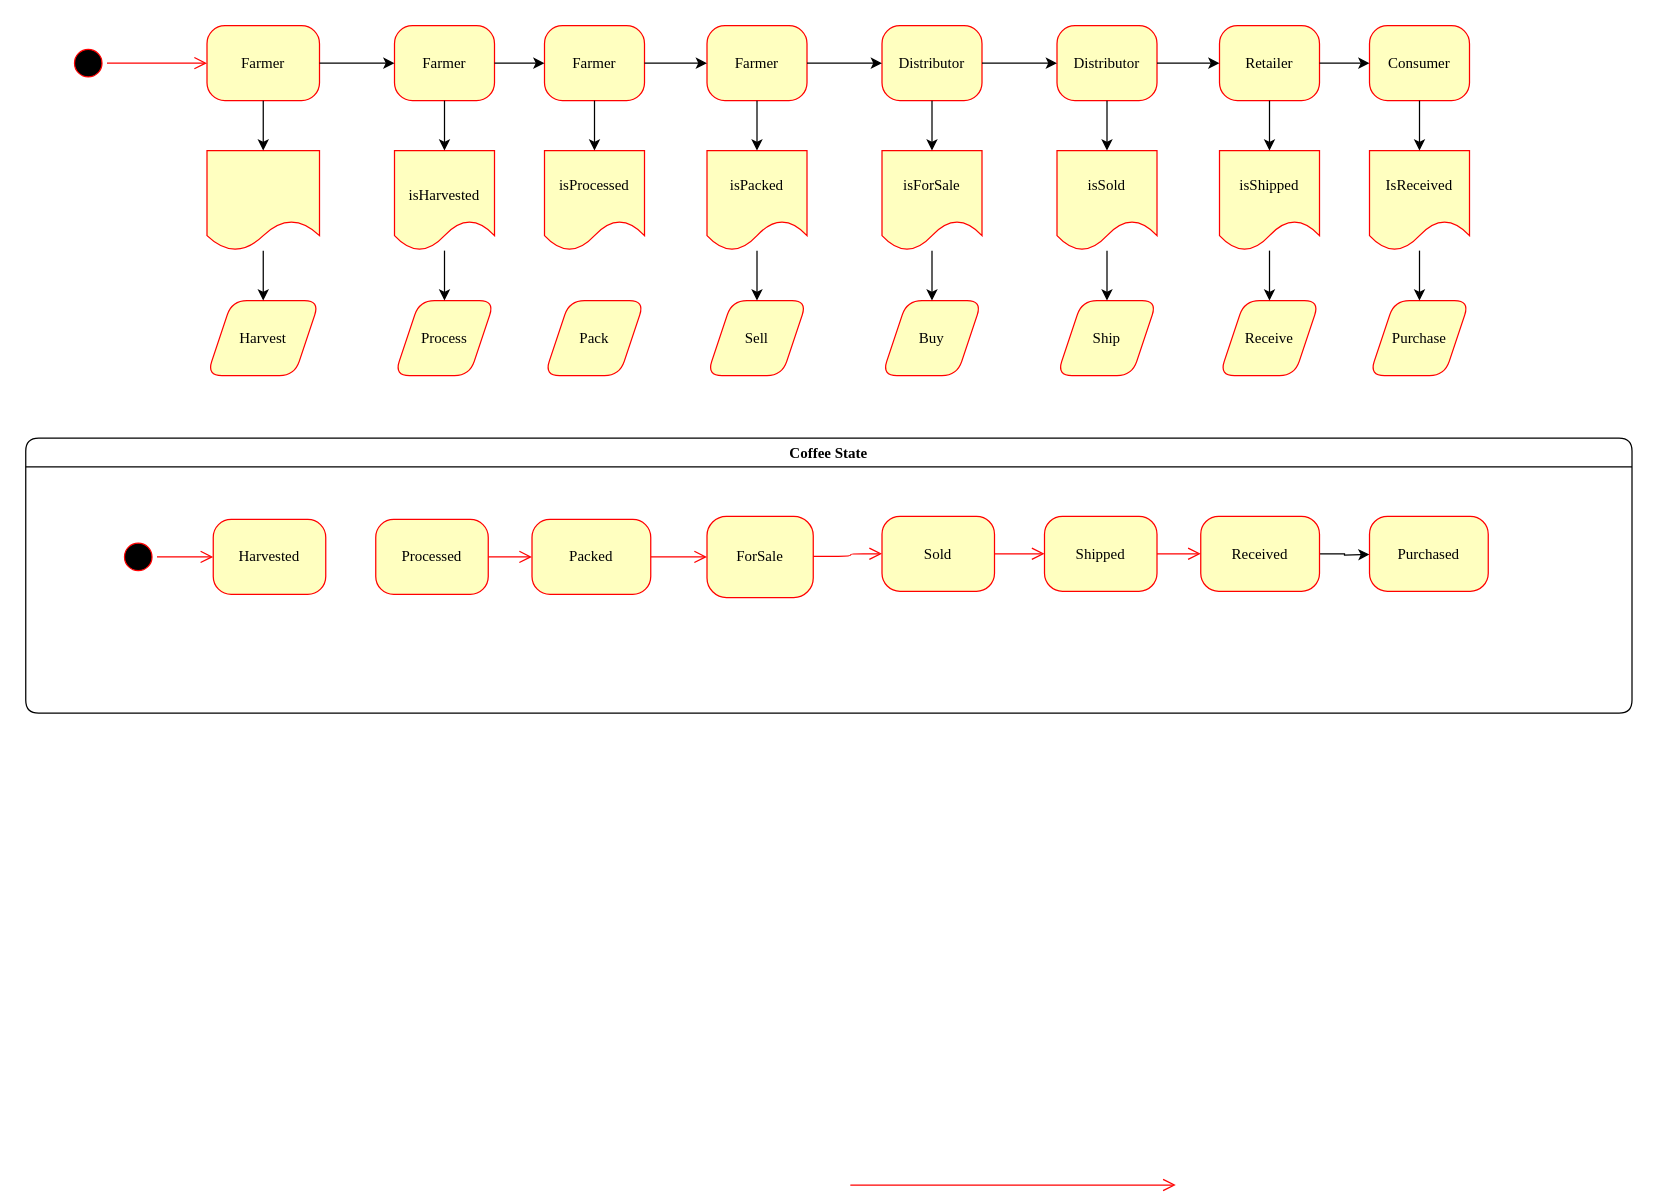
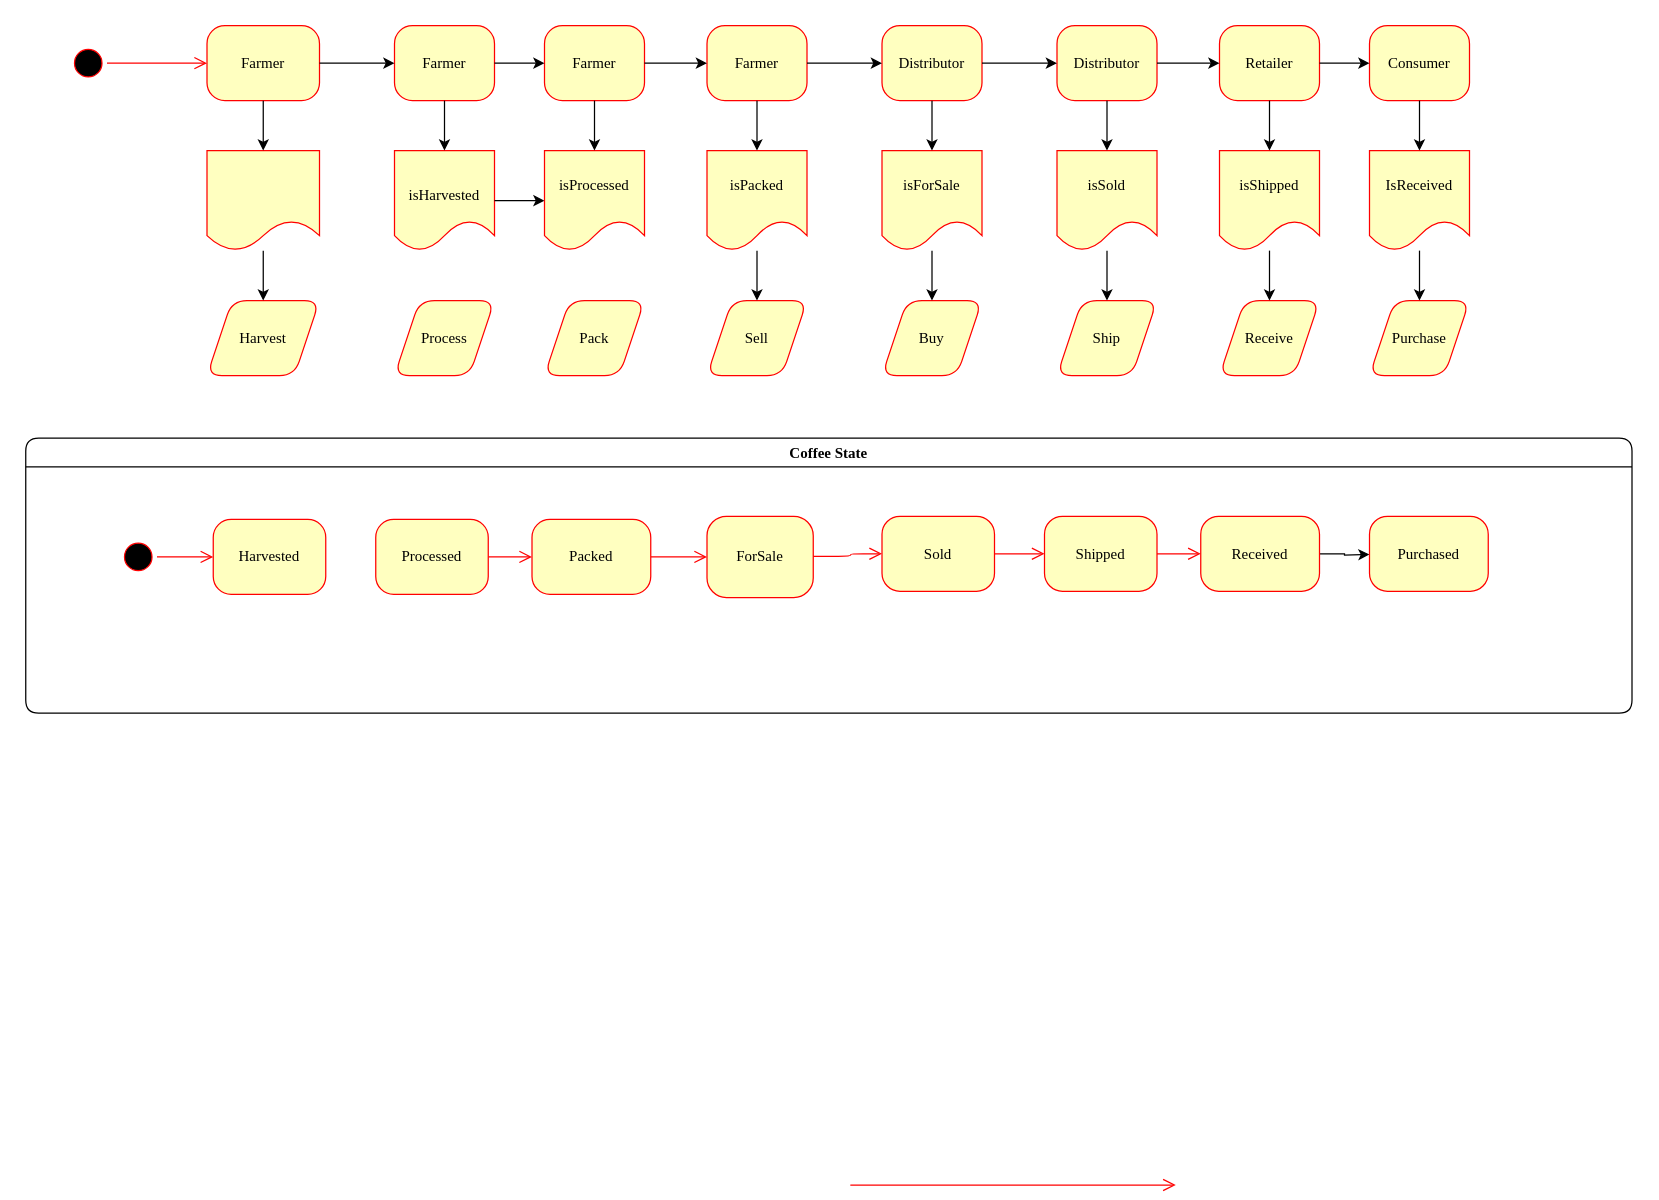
(444, 272) -> (515, 201)
